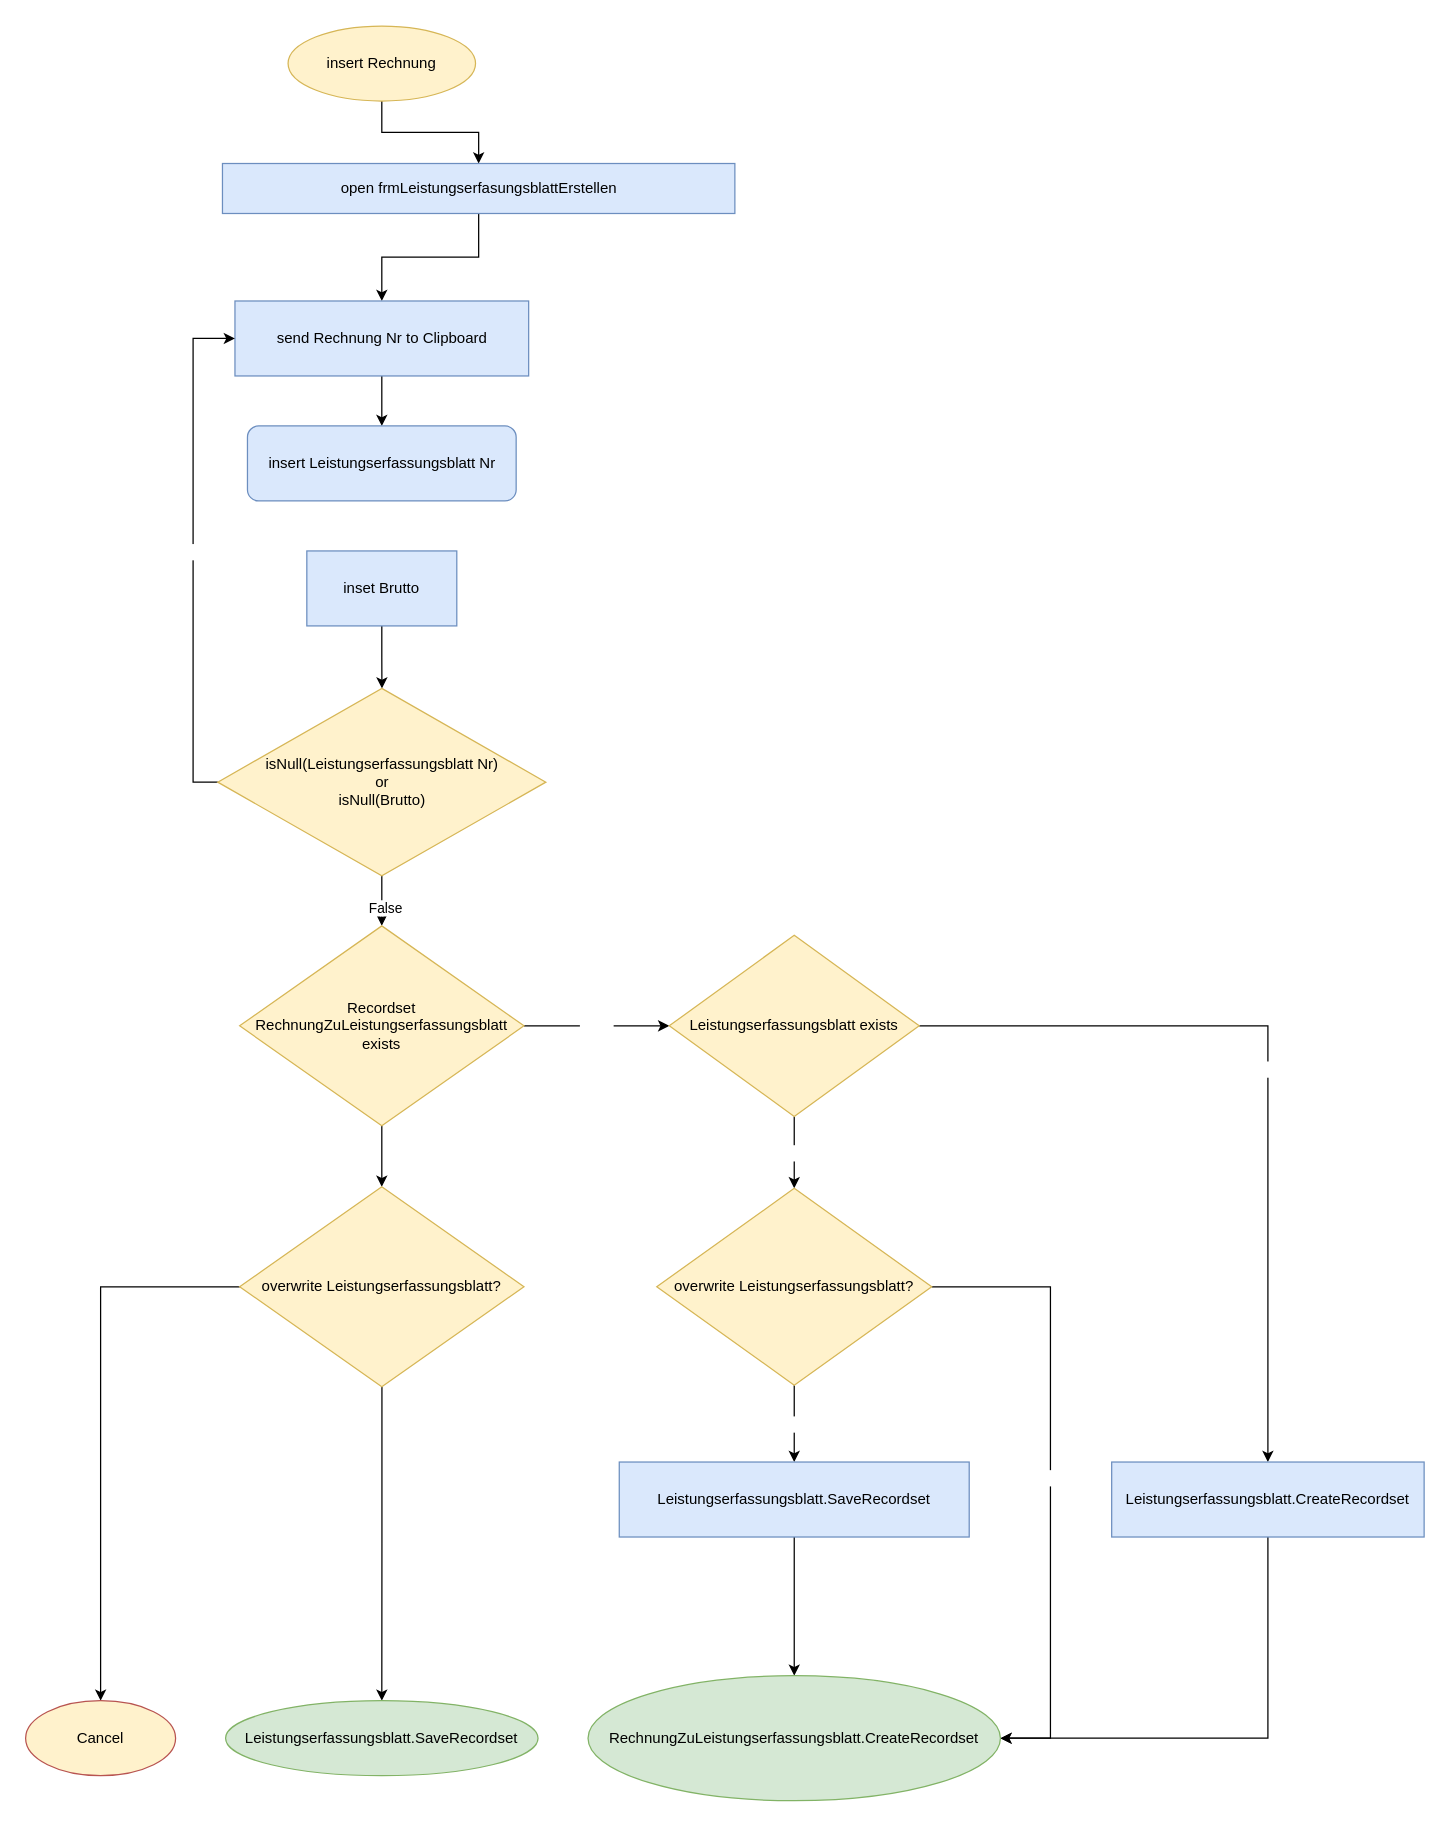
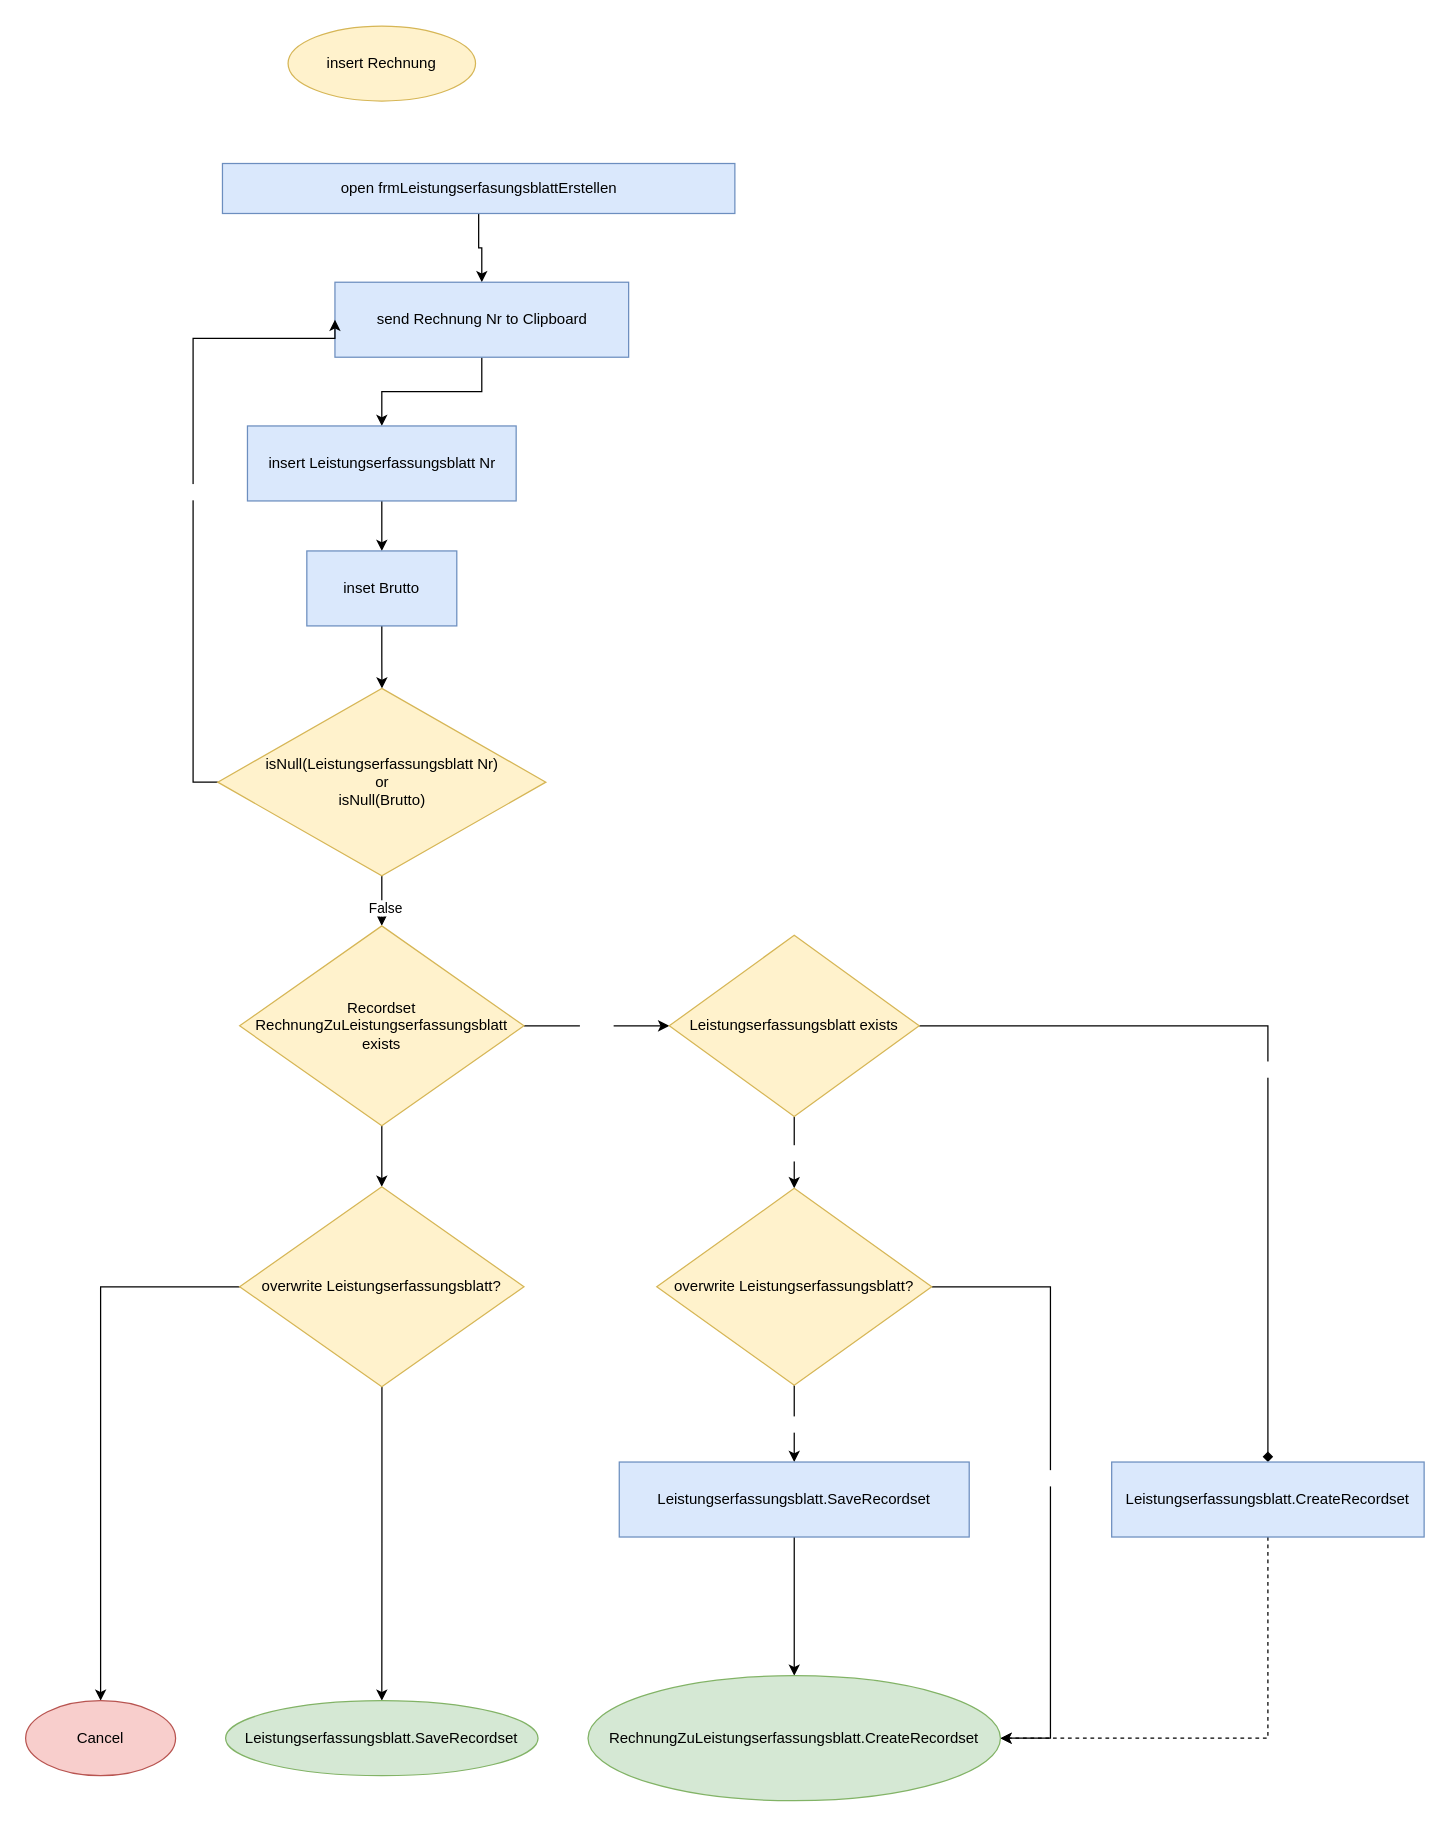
(426, 132) -> none
(382, 338) -> (482, 319)
(382, 463) -> (382, 463)
none -> (382, 522)
(1268, 1452) -> (1268, 1451)
(101, 1738) -> (101, 1738)
(1260, 1738) -> (1260, 1738)
